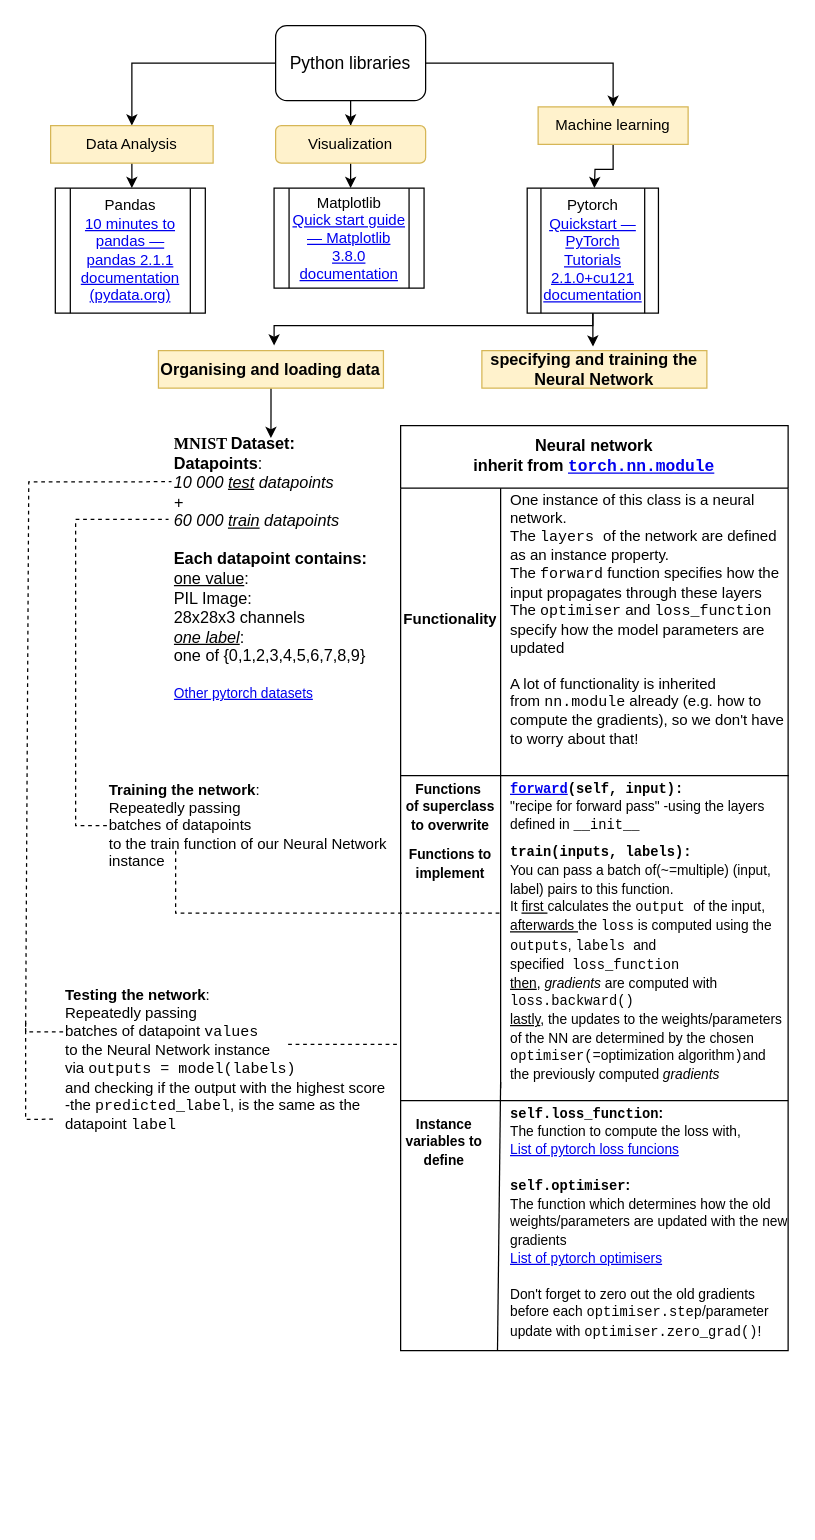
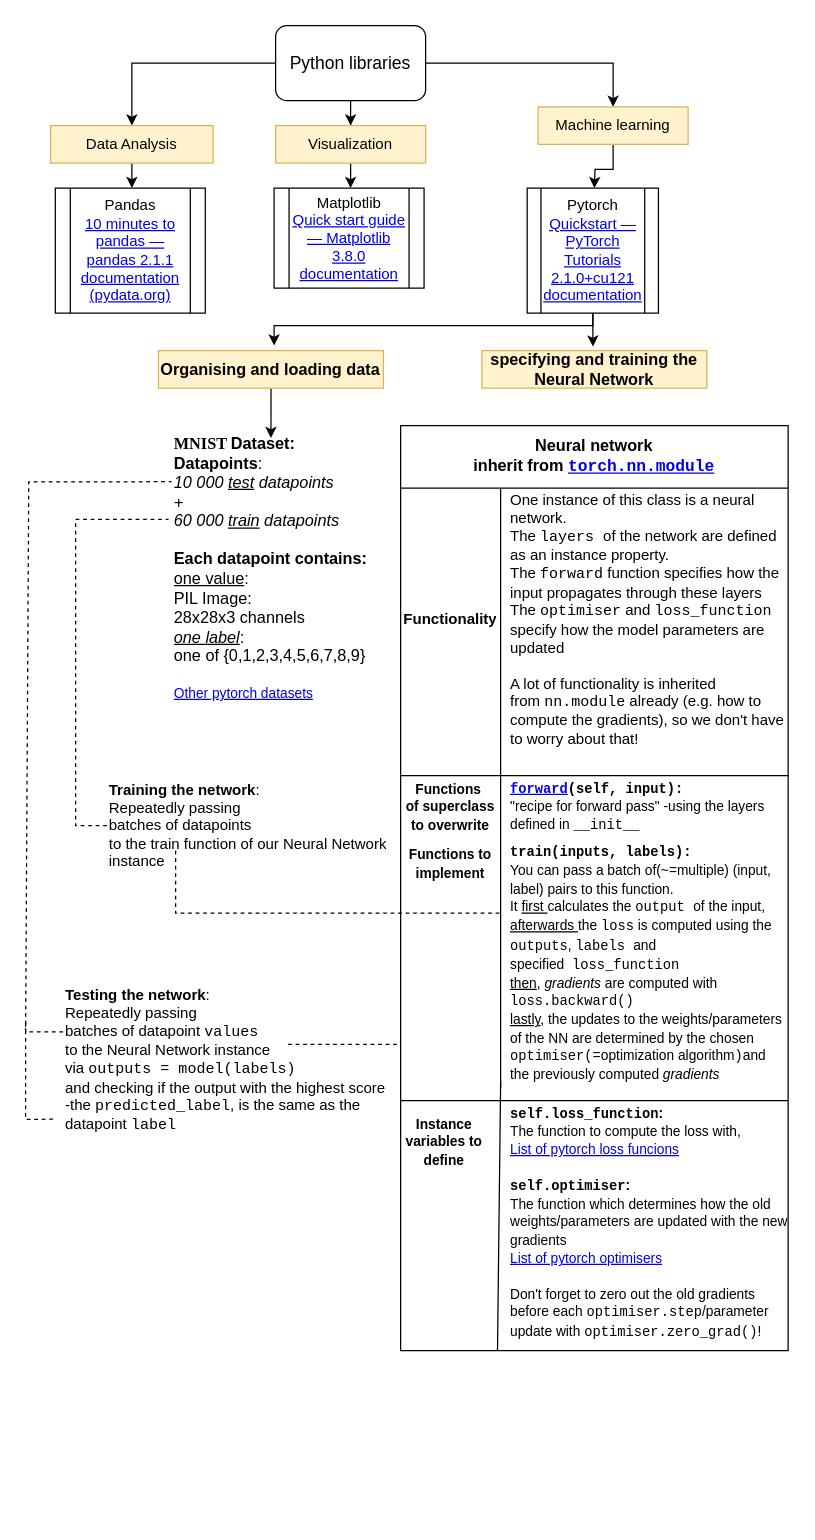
(351, 144) -> (351, 144)
